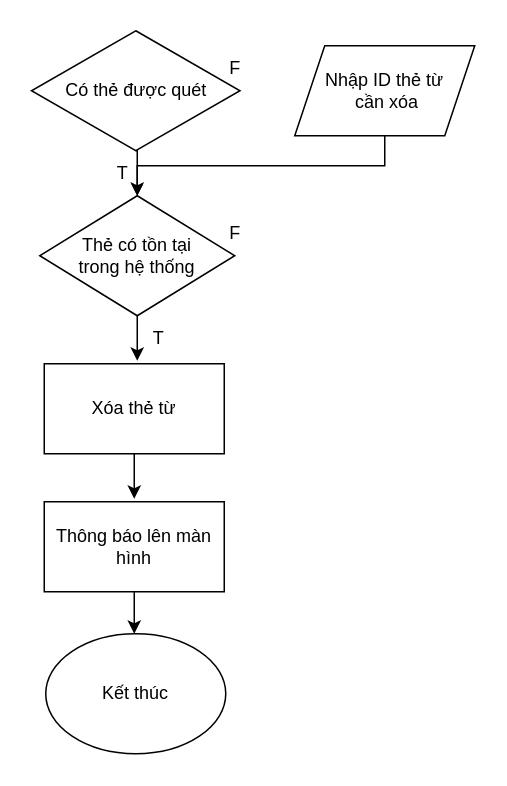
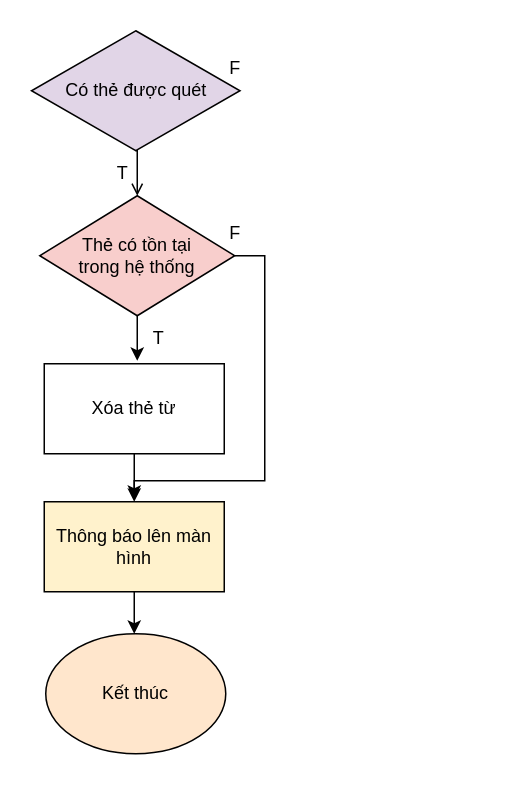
(136, 91) -> (136, 91)
(385, 91) -> none
(278, 166) -> none
(137, 256) -> (137, 256)
none -> (265, 417)
(134, 547) -> (134, 547)
(136, 694) -> (136, 694)
